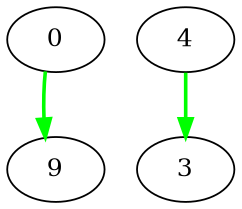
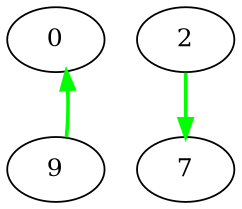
(186, 40) -> (186, 40)
(44, 95) -> (68, 113)
(186, 169) -> (186, 169)
